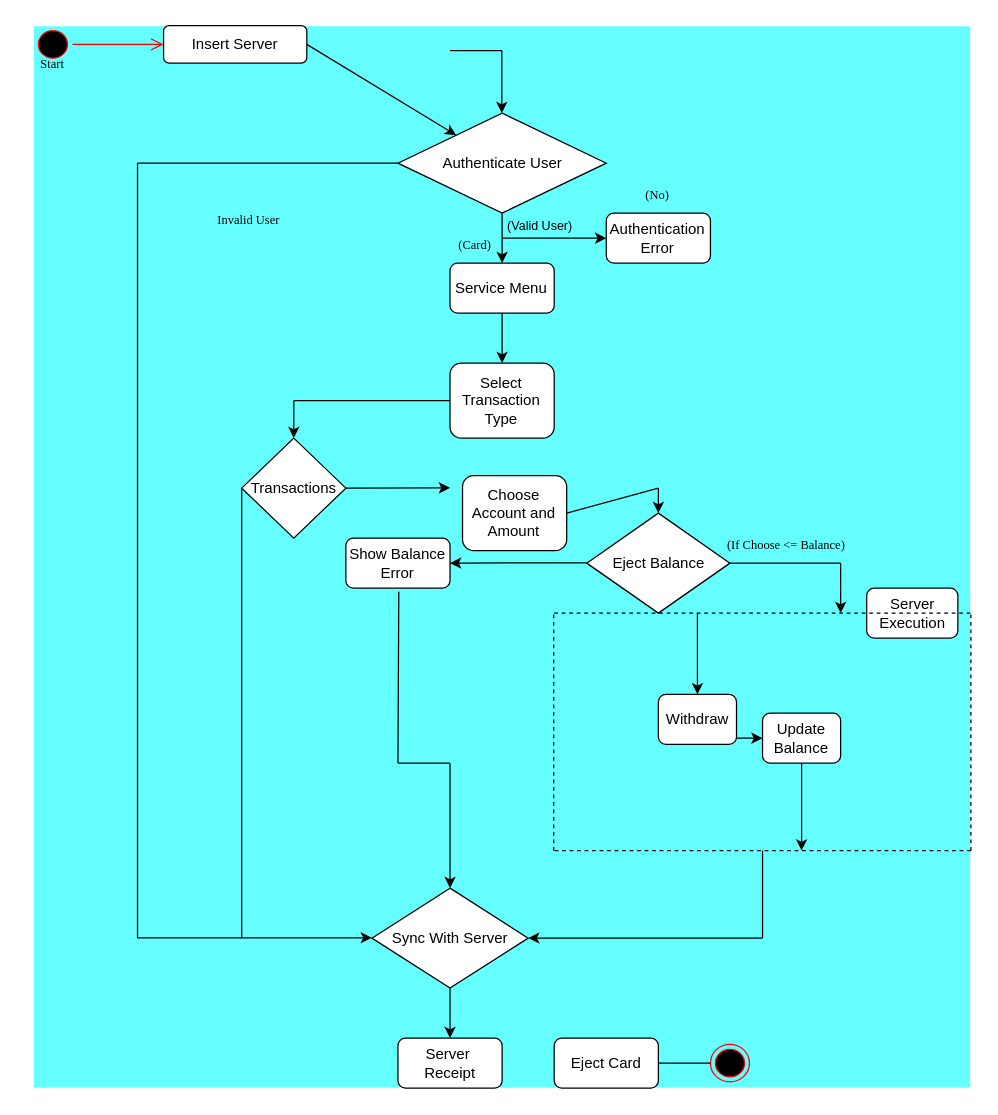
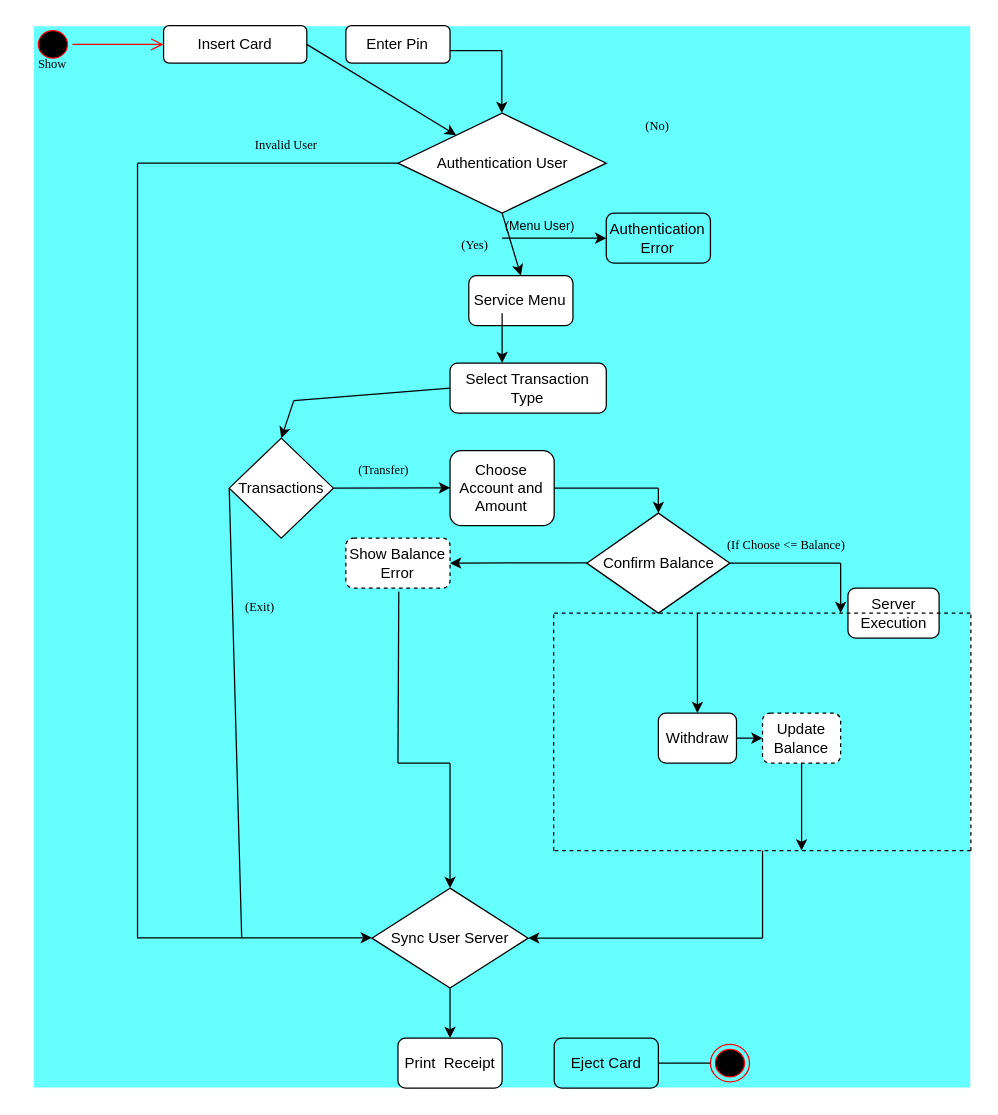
(235, 44) -> (235, 44)
none -> (398, 44)
(53, 63) -> (53, 63)
(503, 163) -> (503, 163)
(657, 194) -> (657, 126)
(248, 219) -> (285, 144)
(540, 226) -> (540, 226)
(658, 238) -> (658, 238)
(475, 244) -> (475, 244)
(502, 288) -> (521, 301)
(502, 401) -> (528, 388)
none -> (383, 469)
(294, 488) -> (281, 488)
(514, 513) -> (502, 488)
(398, 563) -> (398, 563)
(659, 563) -> (659, 563)
none -> (260, 607)
(912, 613) -> (893, 613)
(697, 719) -> (697, 738)
(801, 738) -> (801, 738)
(450, 938) -> (450, 938)
(450, 1063) -> (450, 1063)
(606, 1063) -> (606, 1063)
